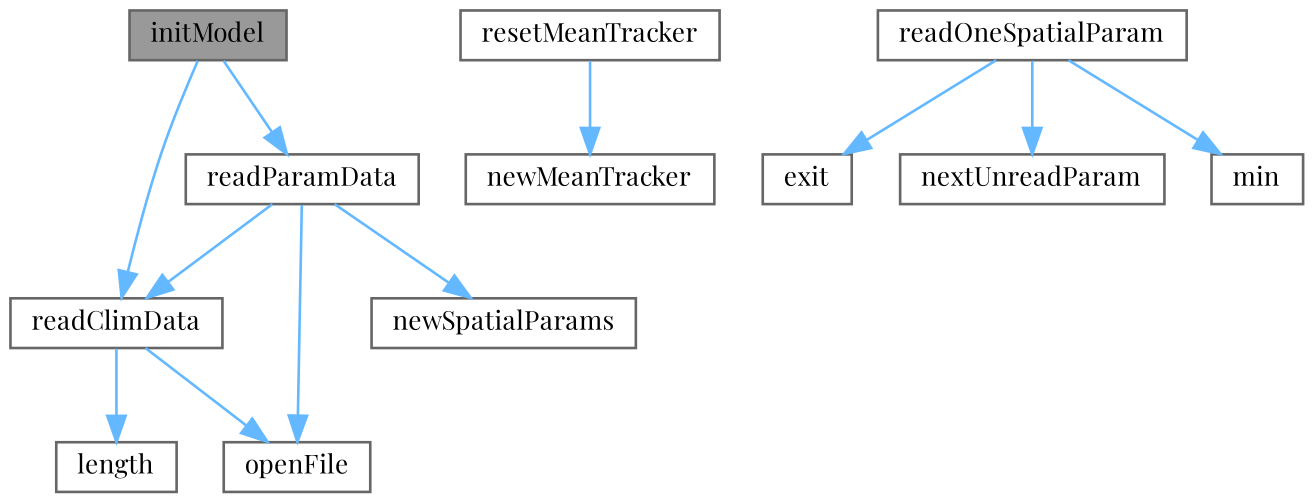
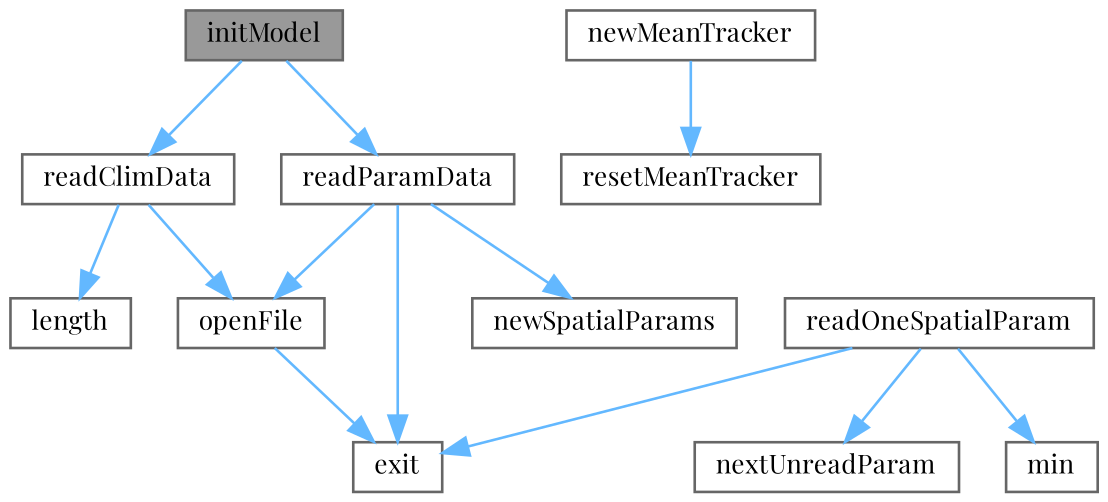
(590, 94) -> (691, 94)
(220, 243) -> (398, 310)
none -> (315, 386)
